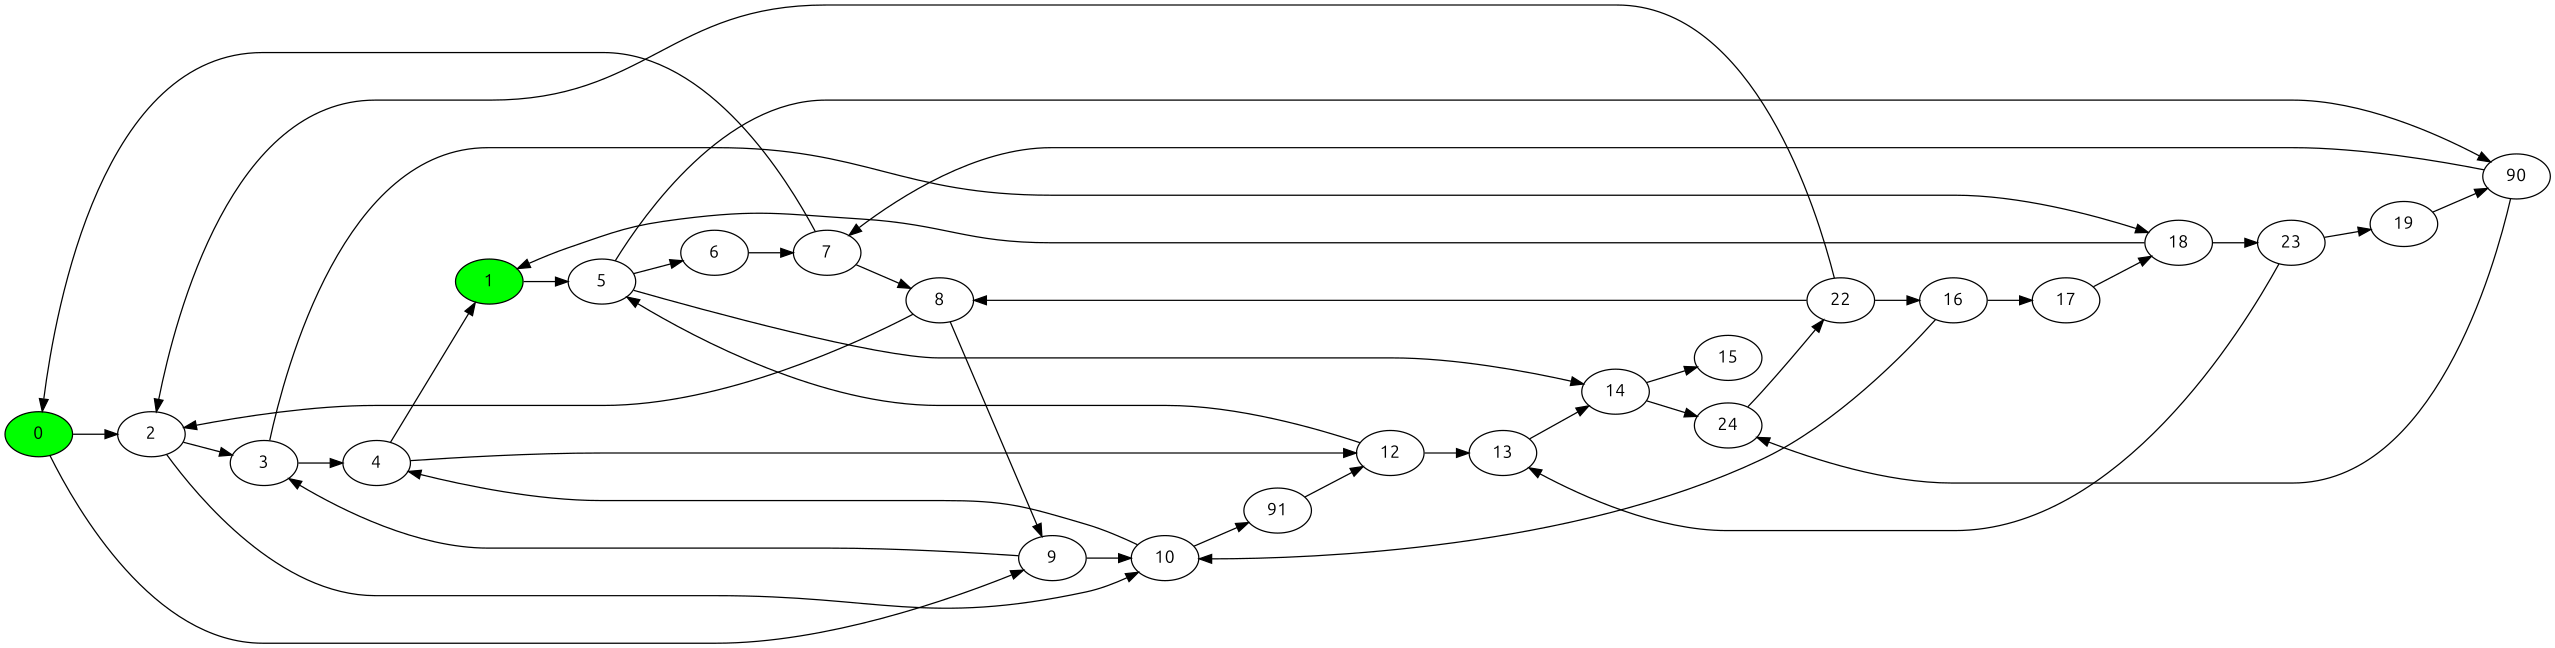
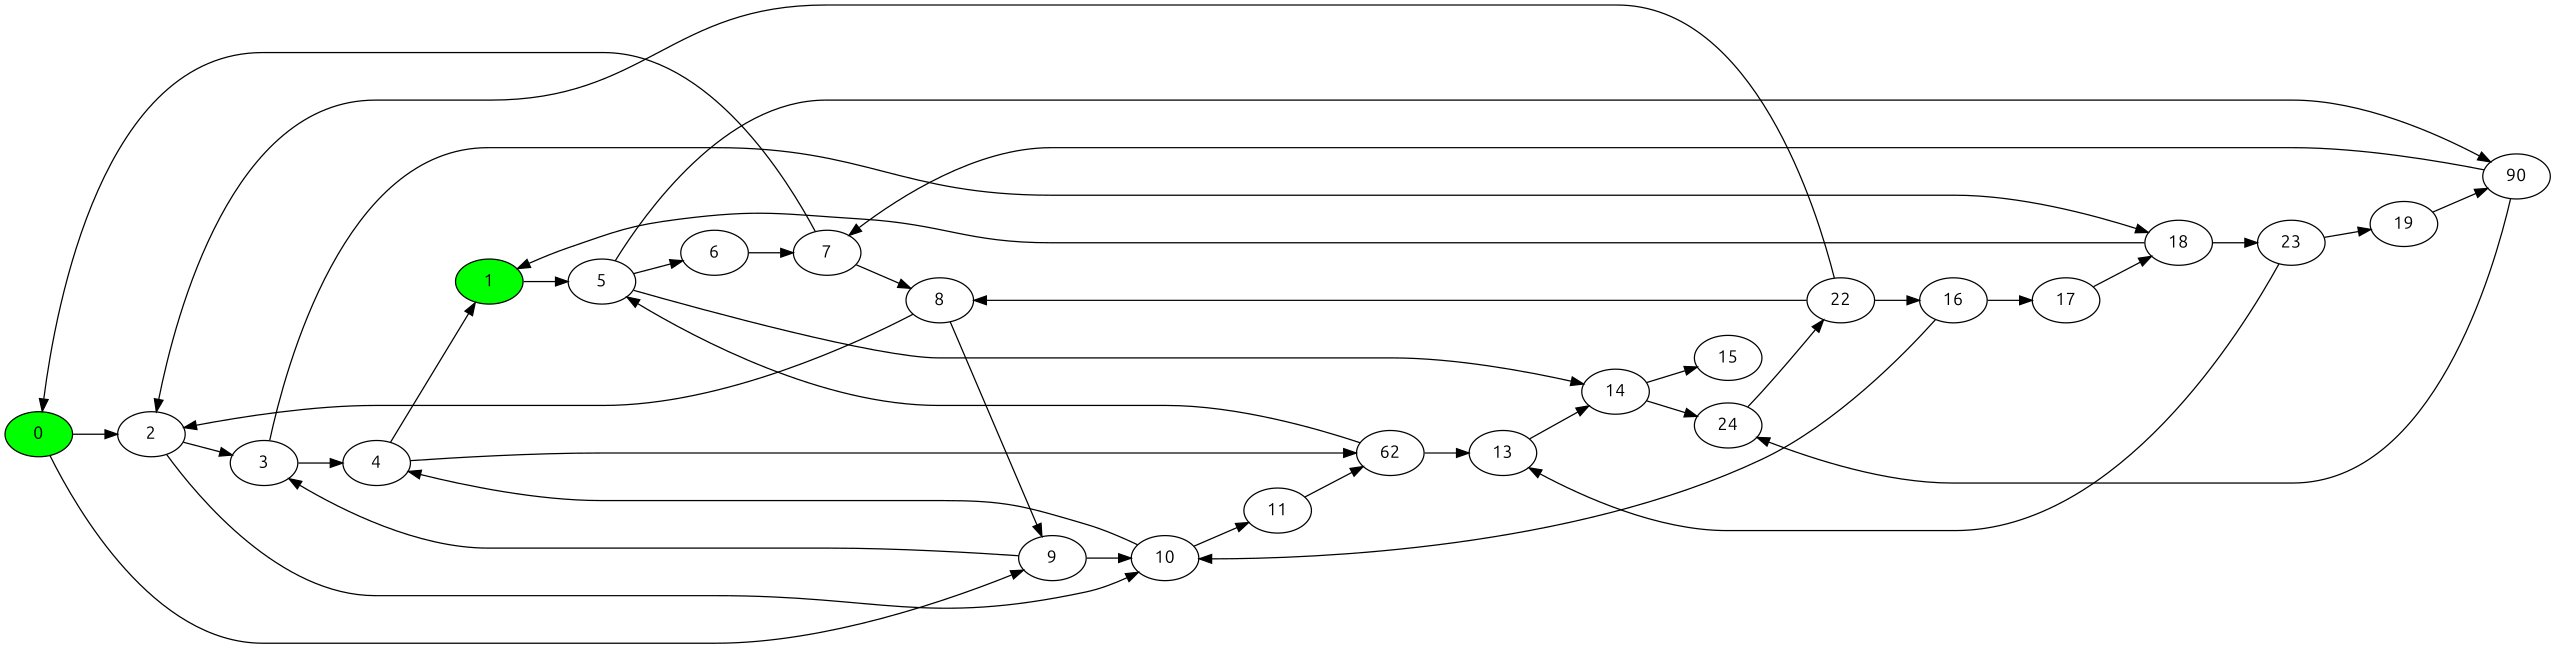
(1390, 453) -> (1390, 453)
(1278, 511) -> (1278, 511)
